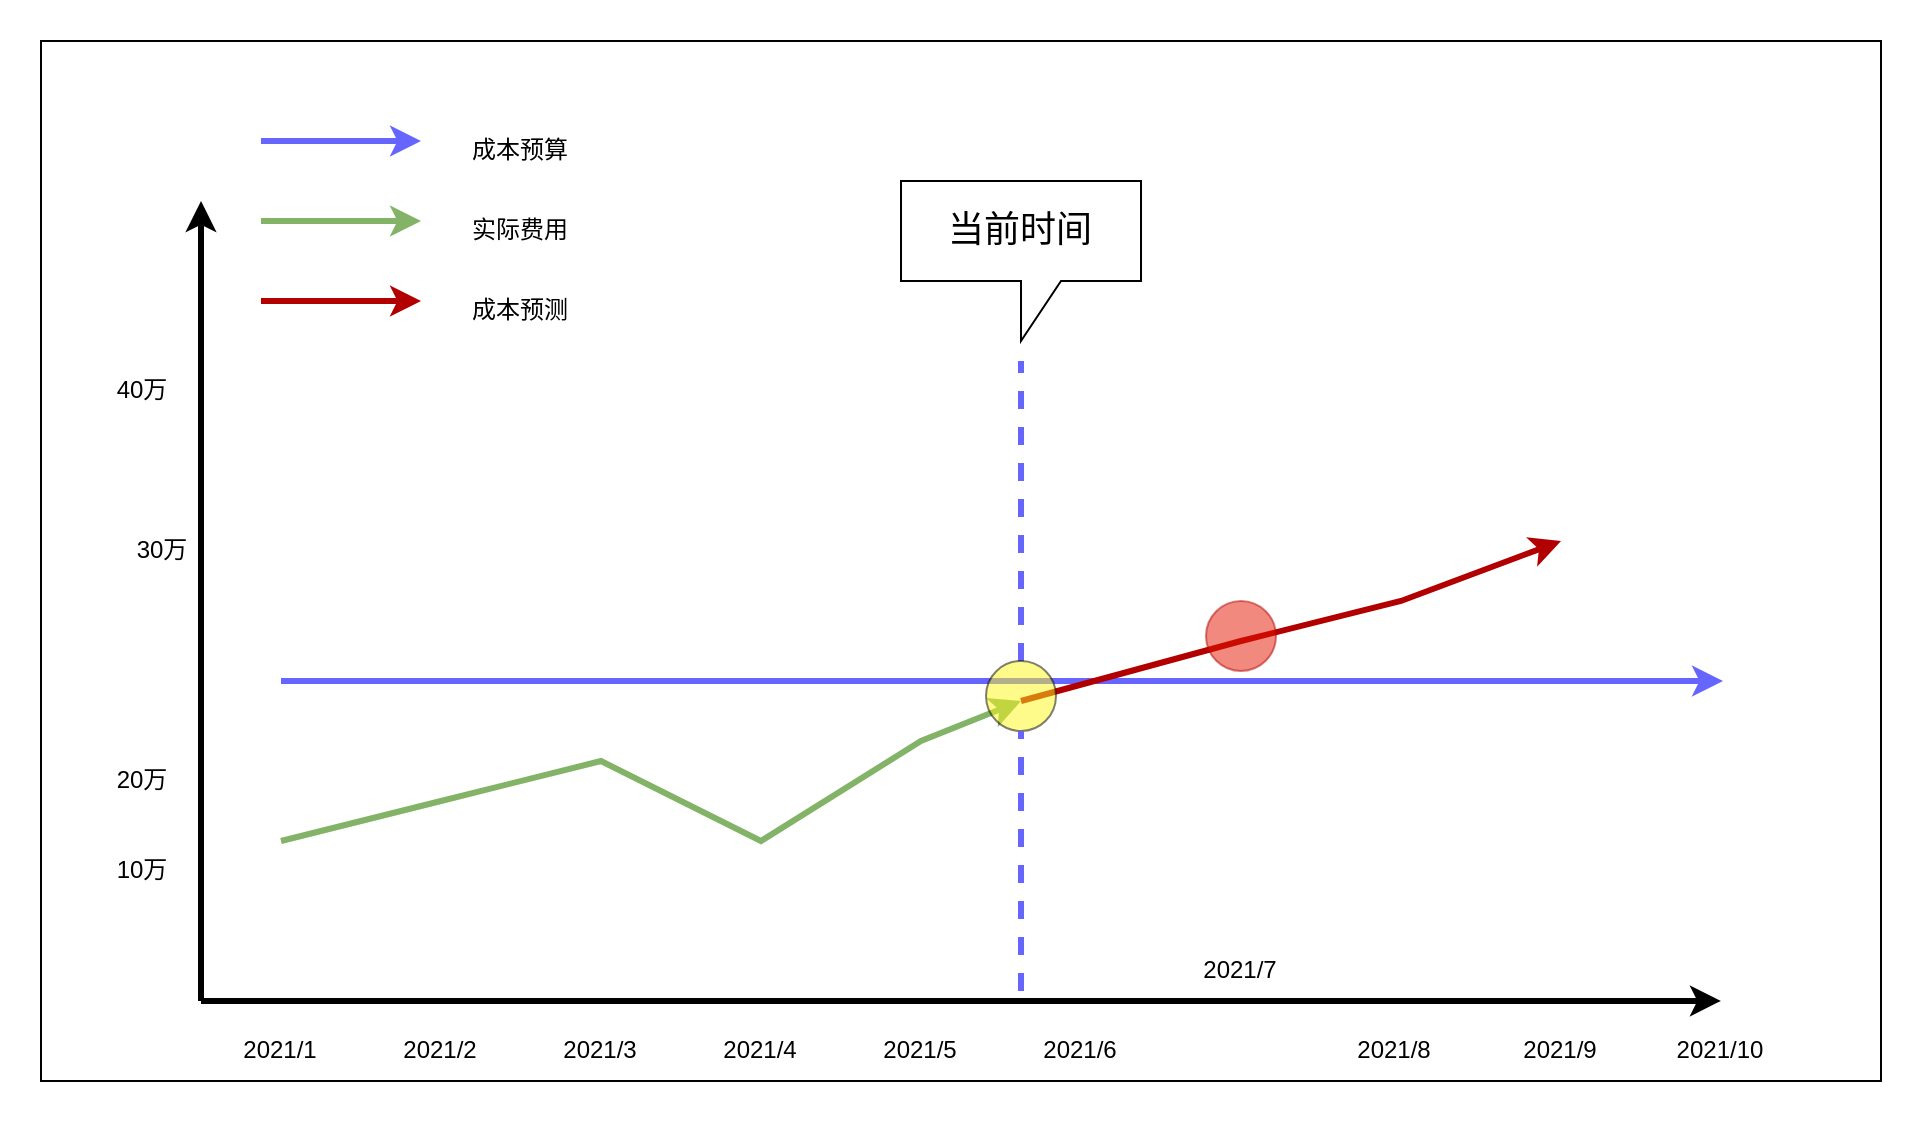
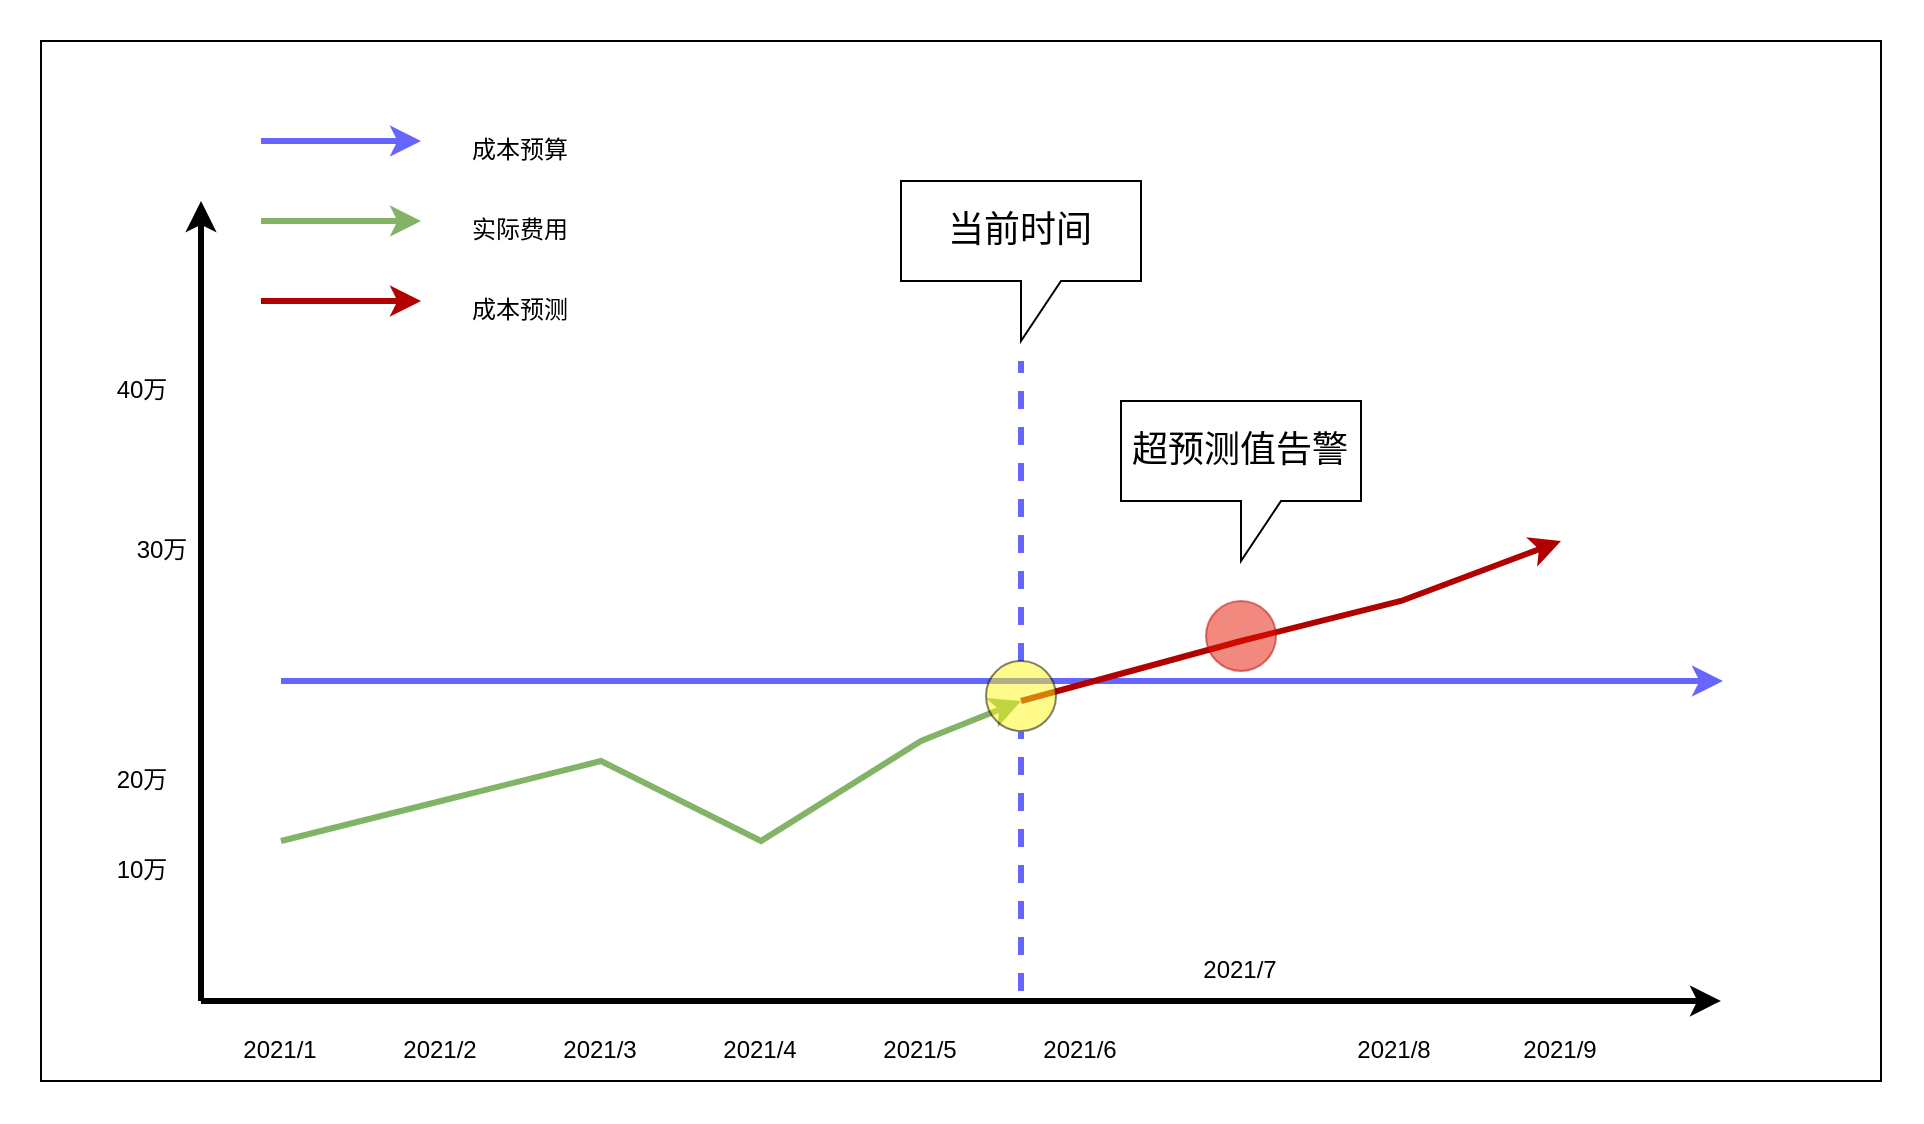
none -> (1241, 481)
(1721, 1051) -> none
